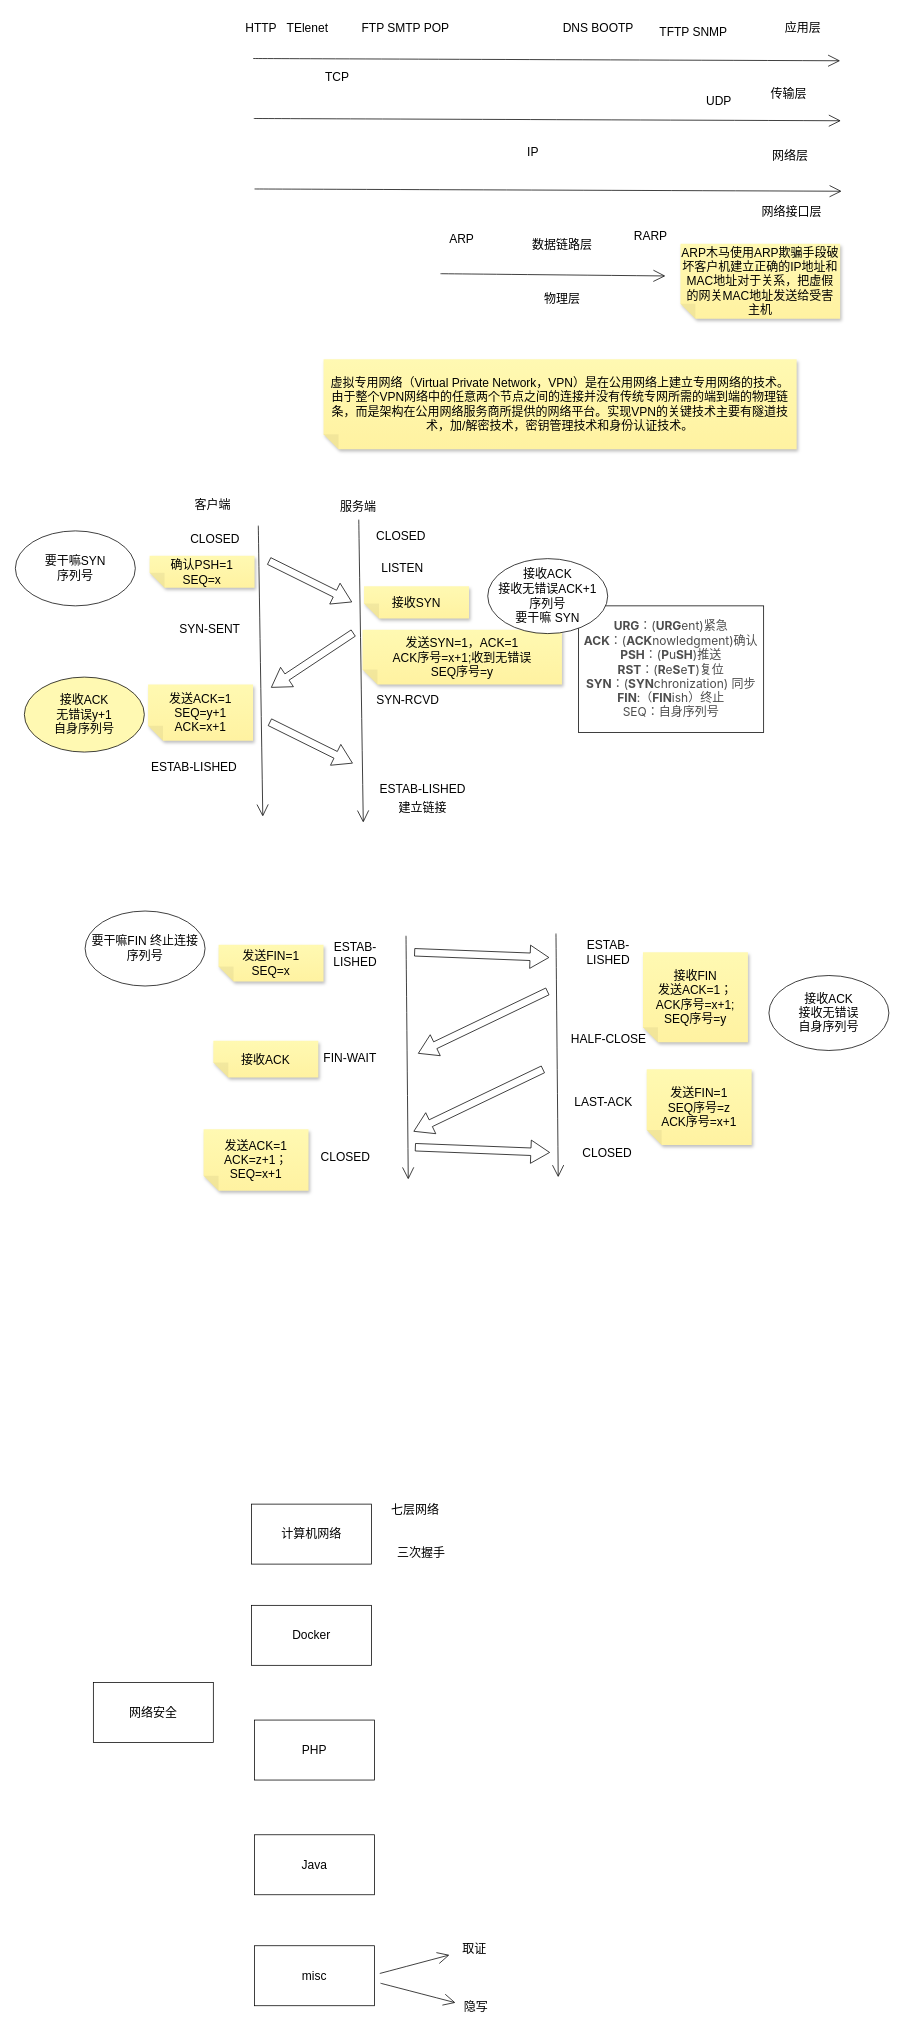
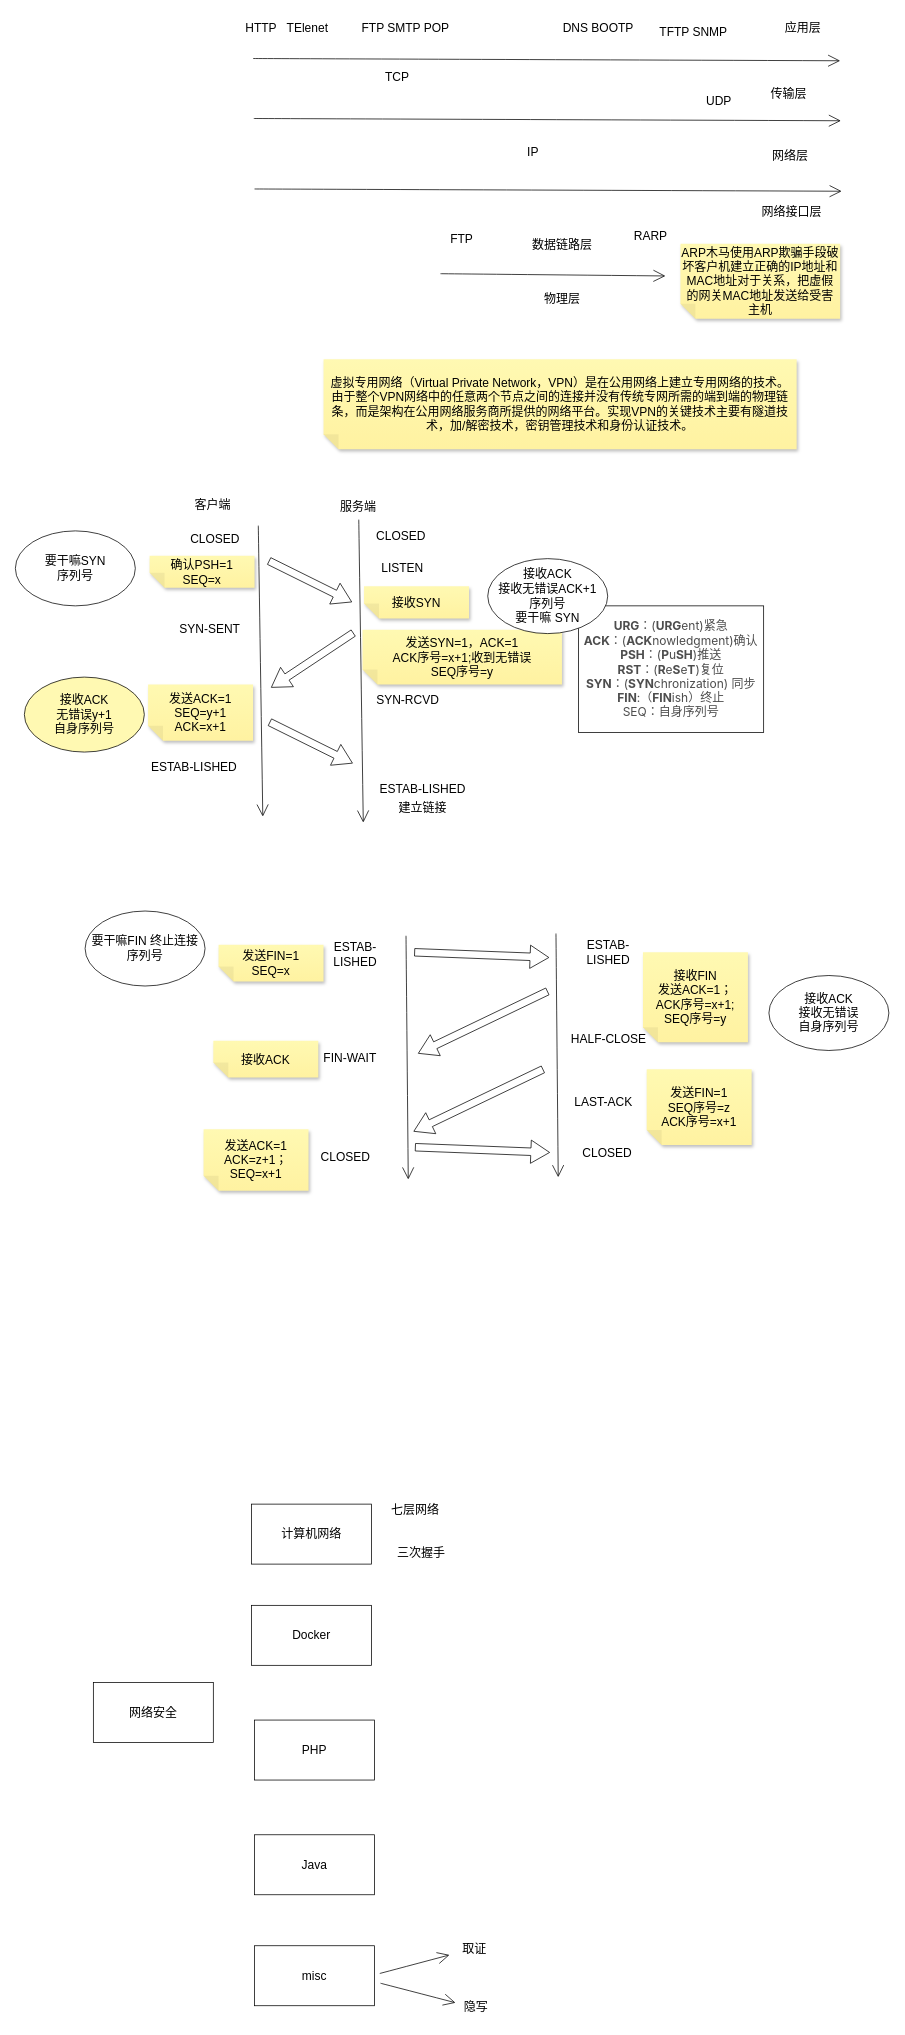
(337, 76) -> (397, 76)
(462, 239) -> (462, 239)
